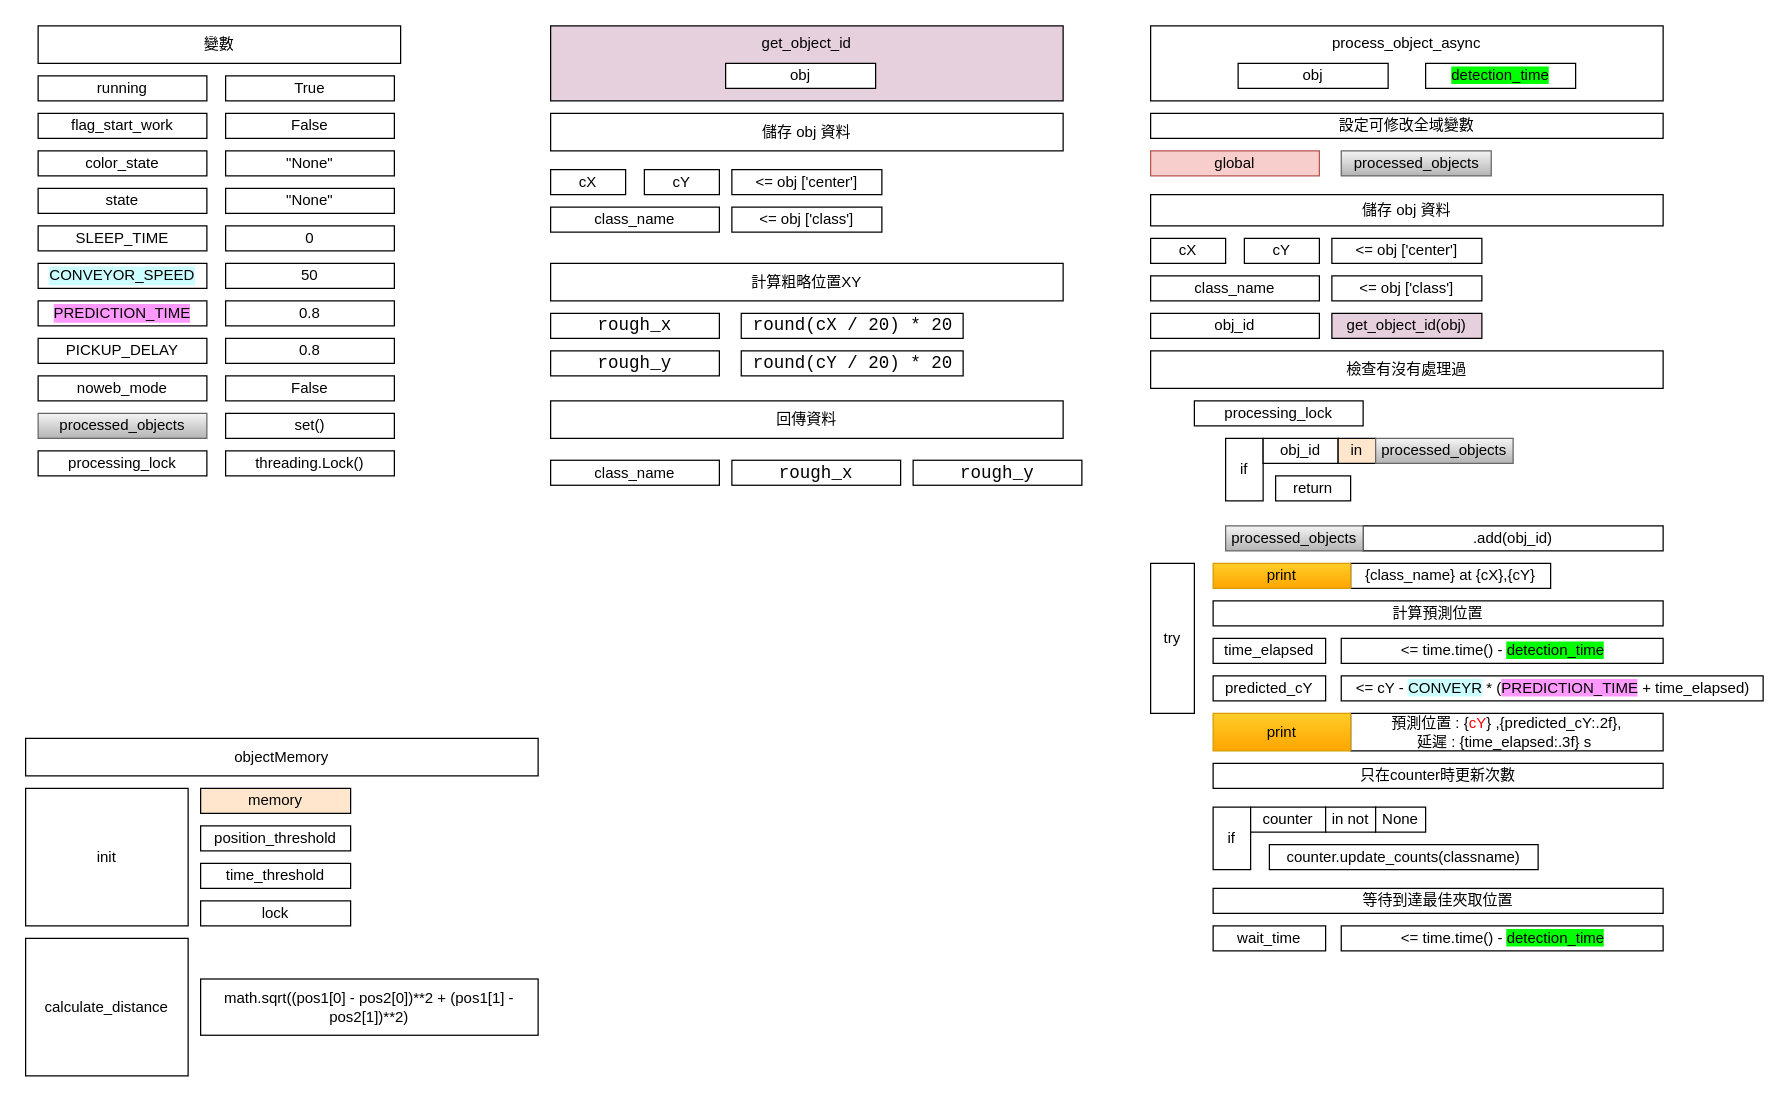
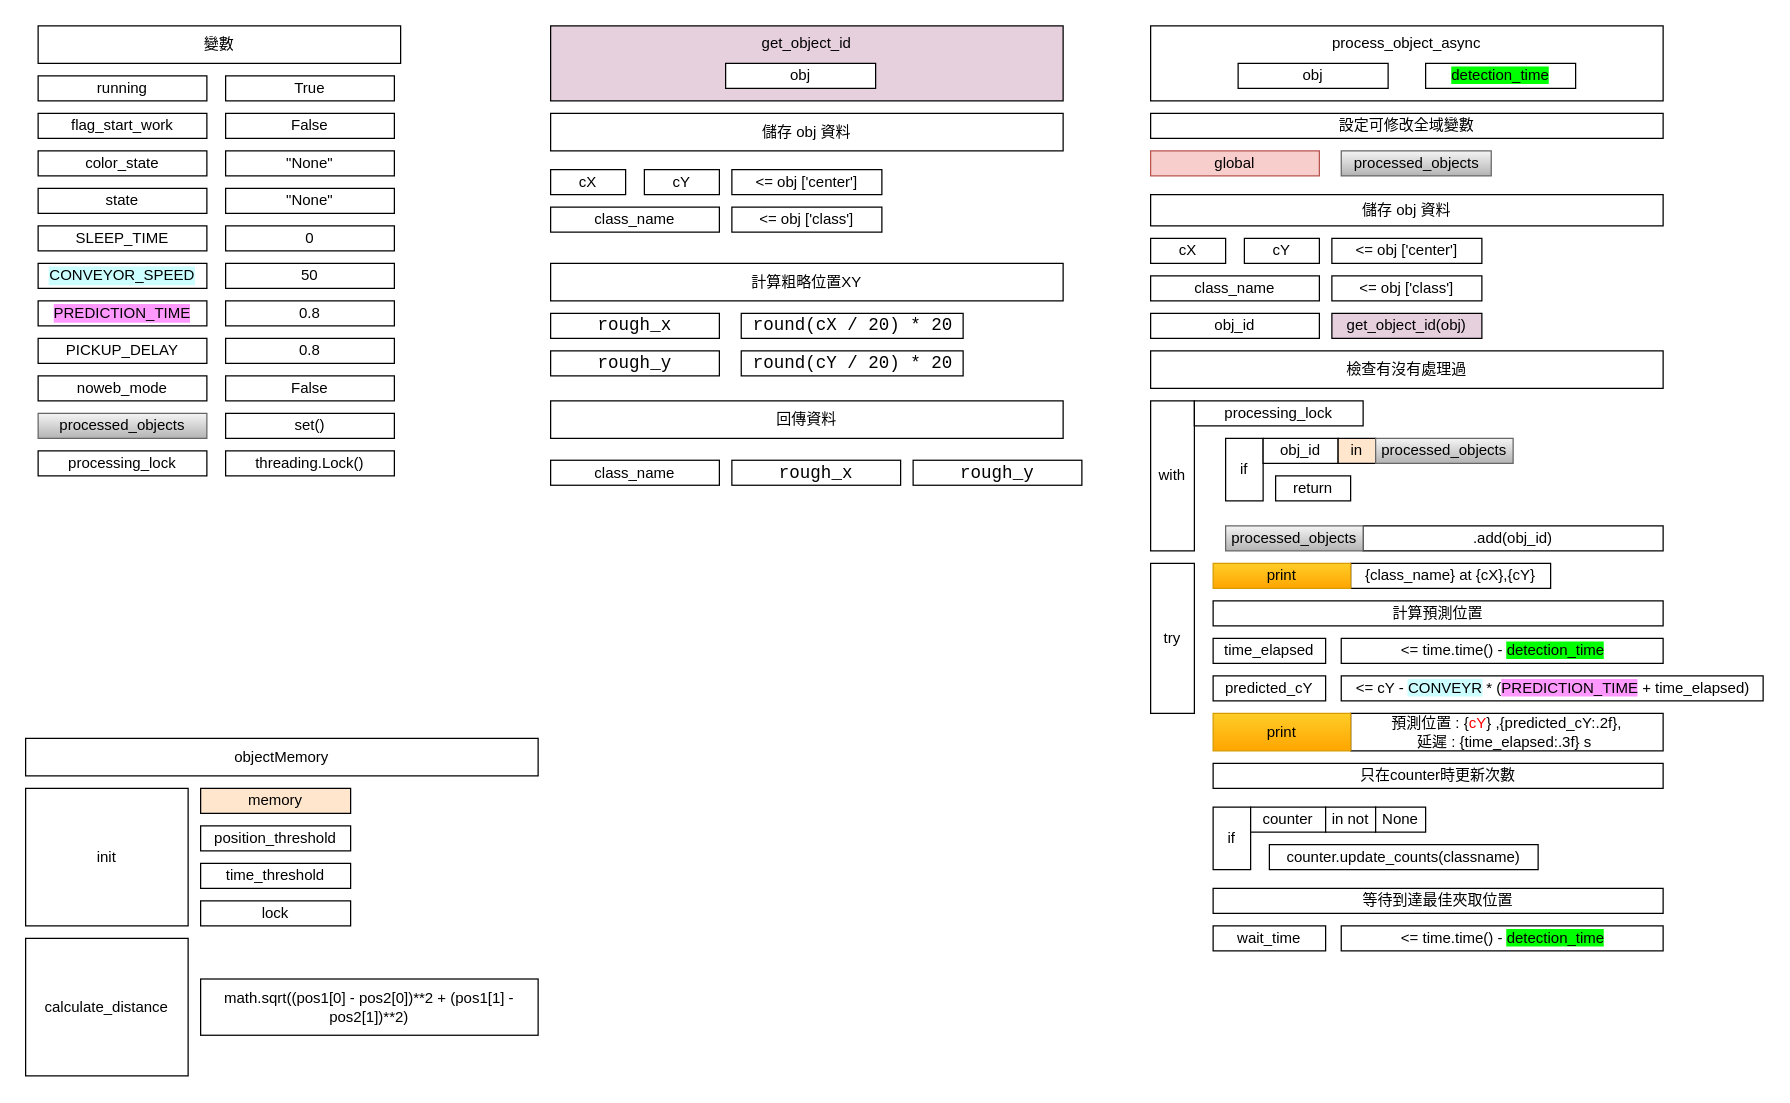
none -> (1173, 476)
